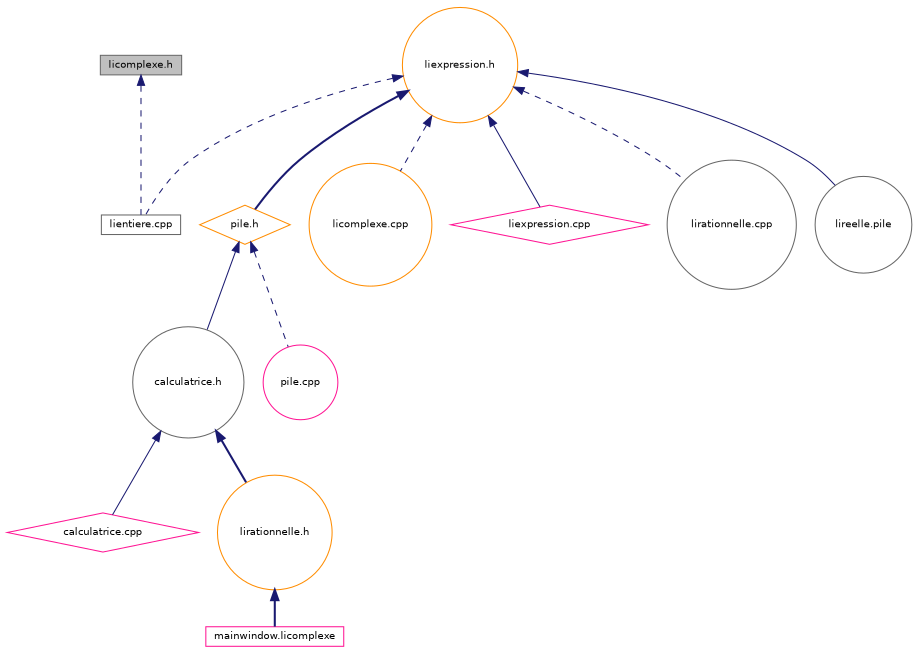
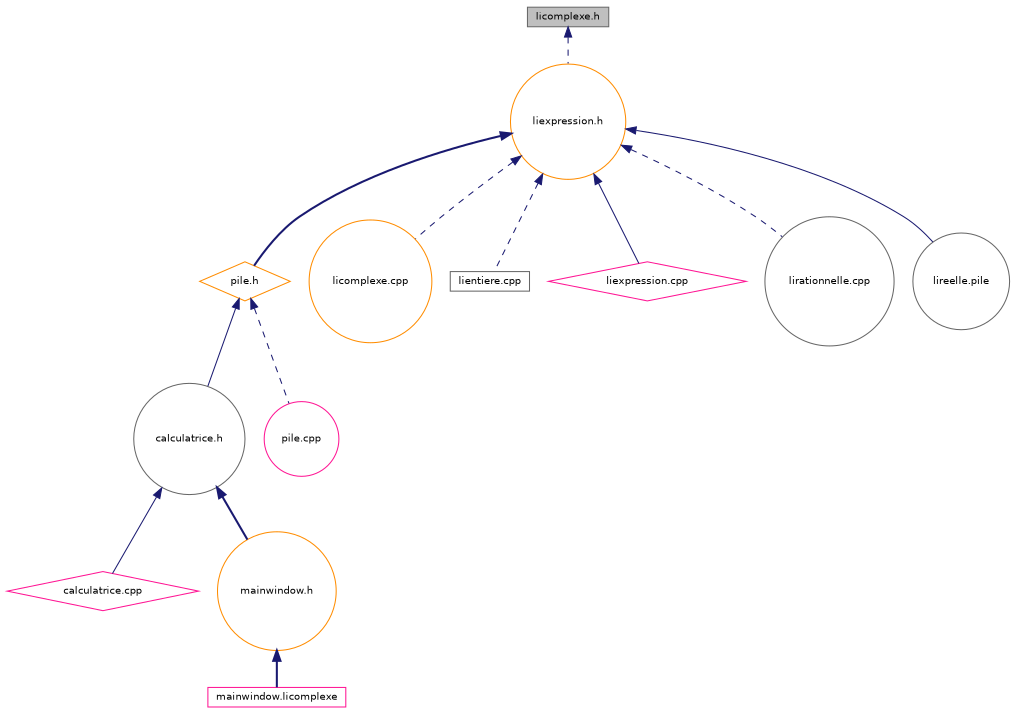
(141, 150) -> (568, 50)
(275, 532) -> (277, 591)
